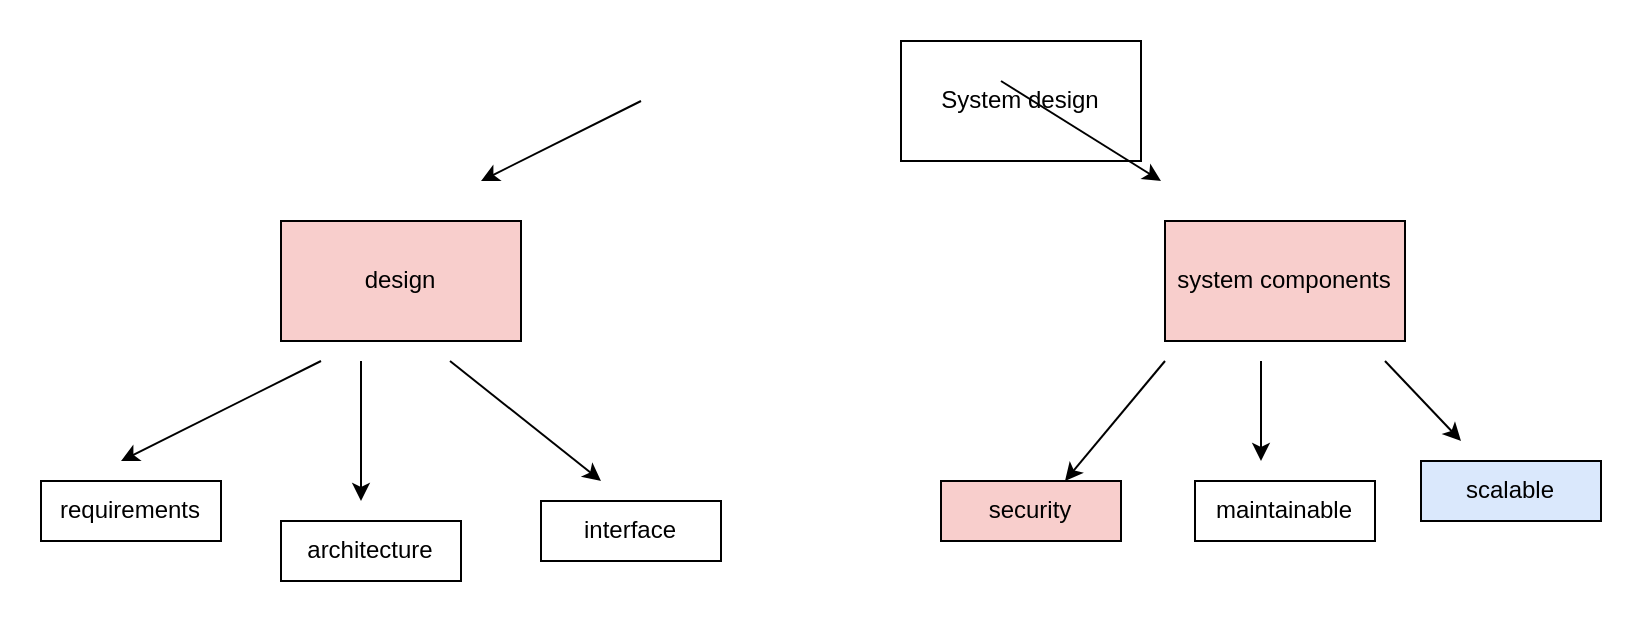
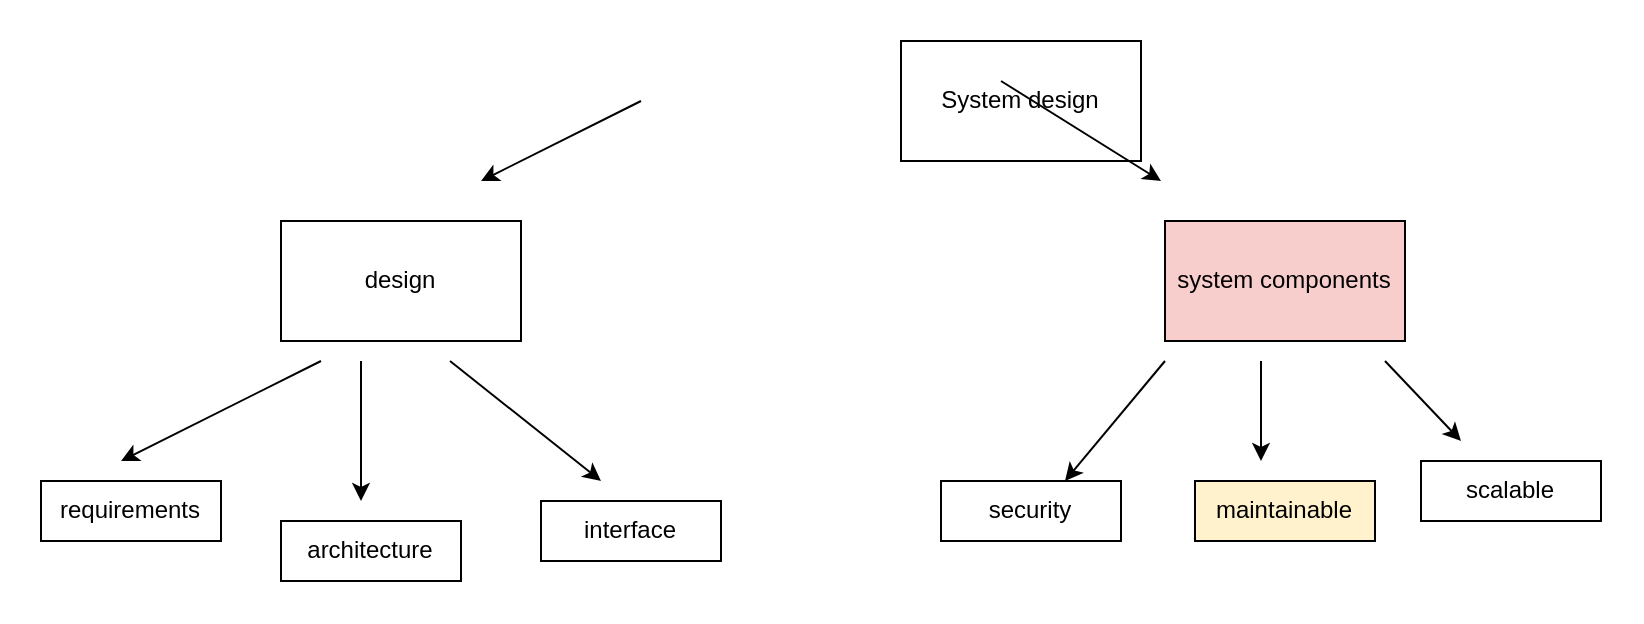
(401, 281) -> (401, 281)
(1511, 491) -> (1511, 491)
(1031, 511) -> (1031, 511)
(1285, 511) -> (1285, 511)
